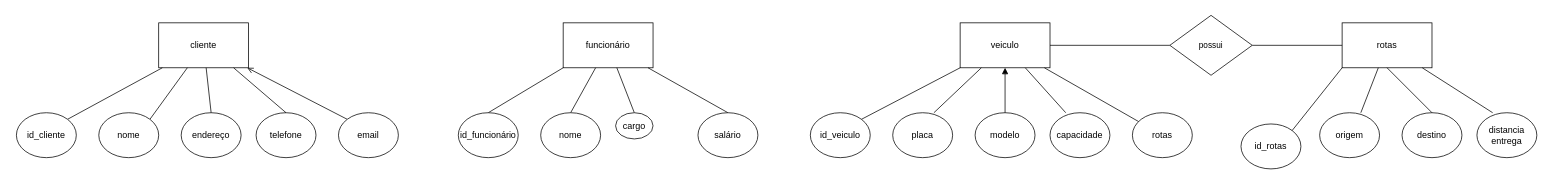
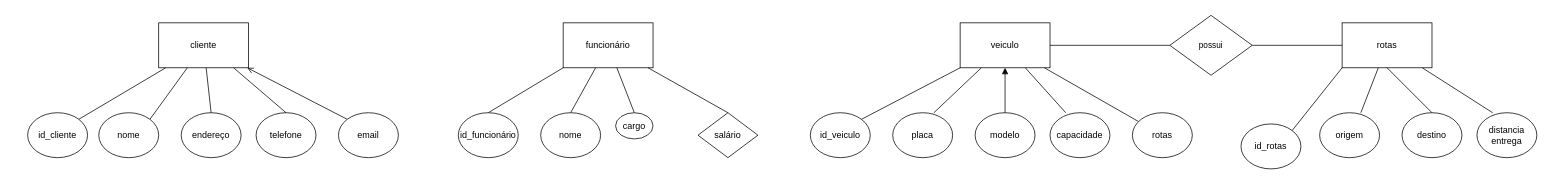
(45, 135) -> (57, 135)
(728, 135) -> (728, 135)
